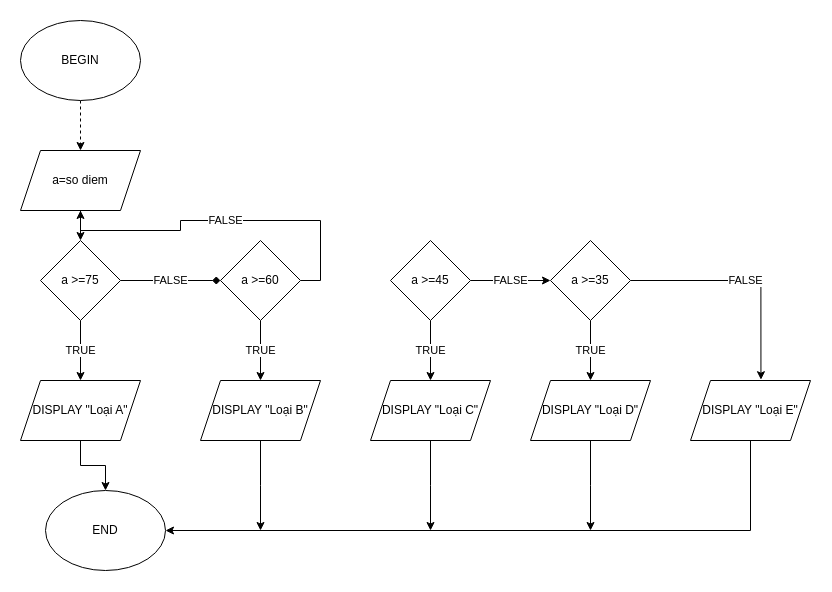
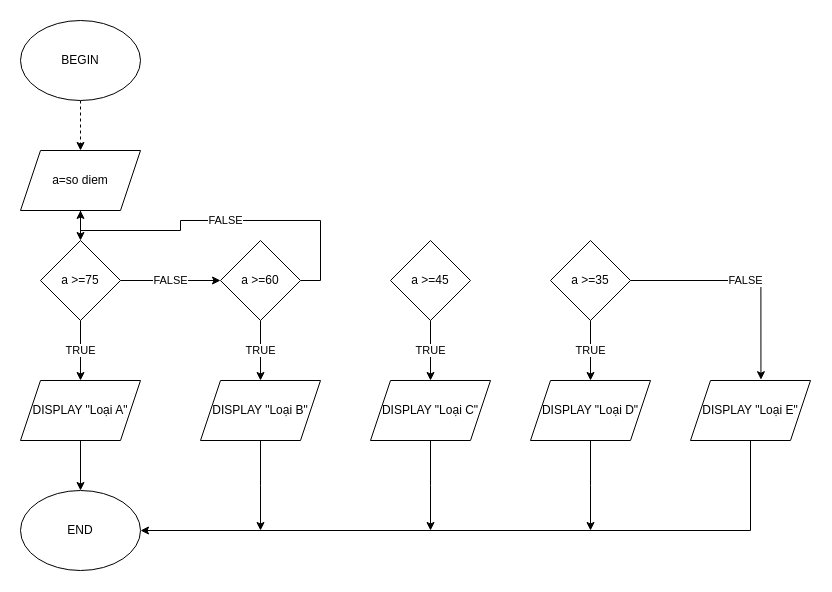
(212, 281) -> (212, 281)
(507, 281) -> none
(106, 531) -> (81, 531)
